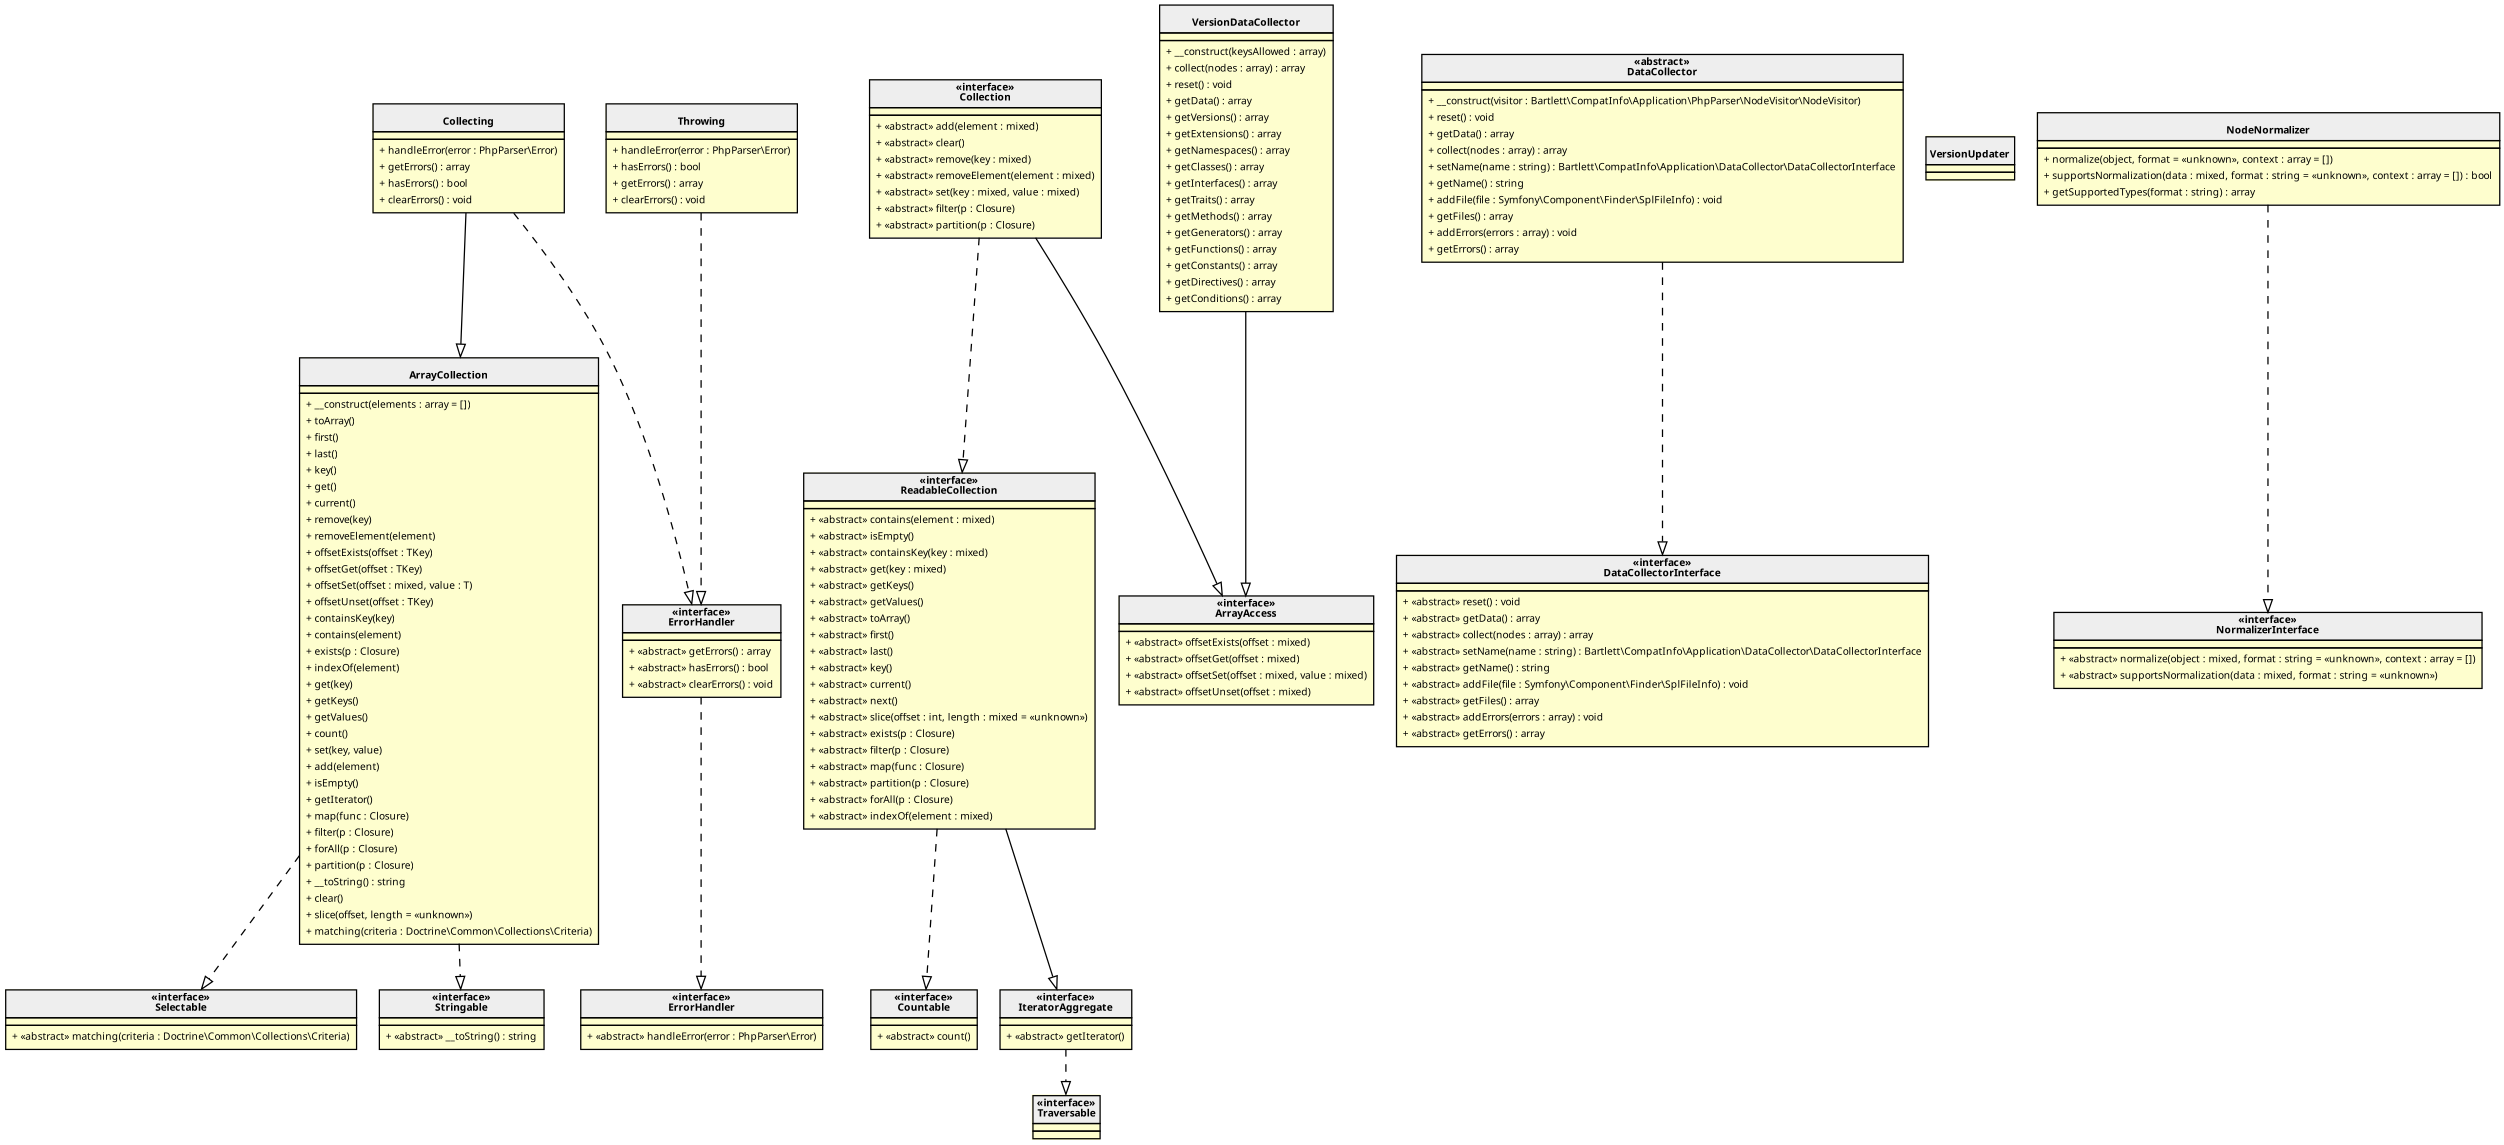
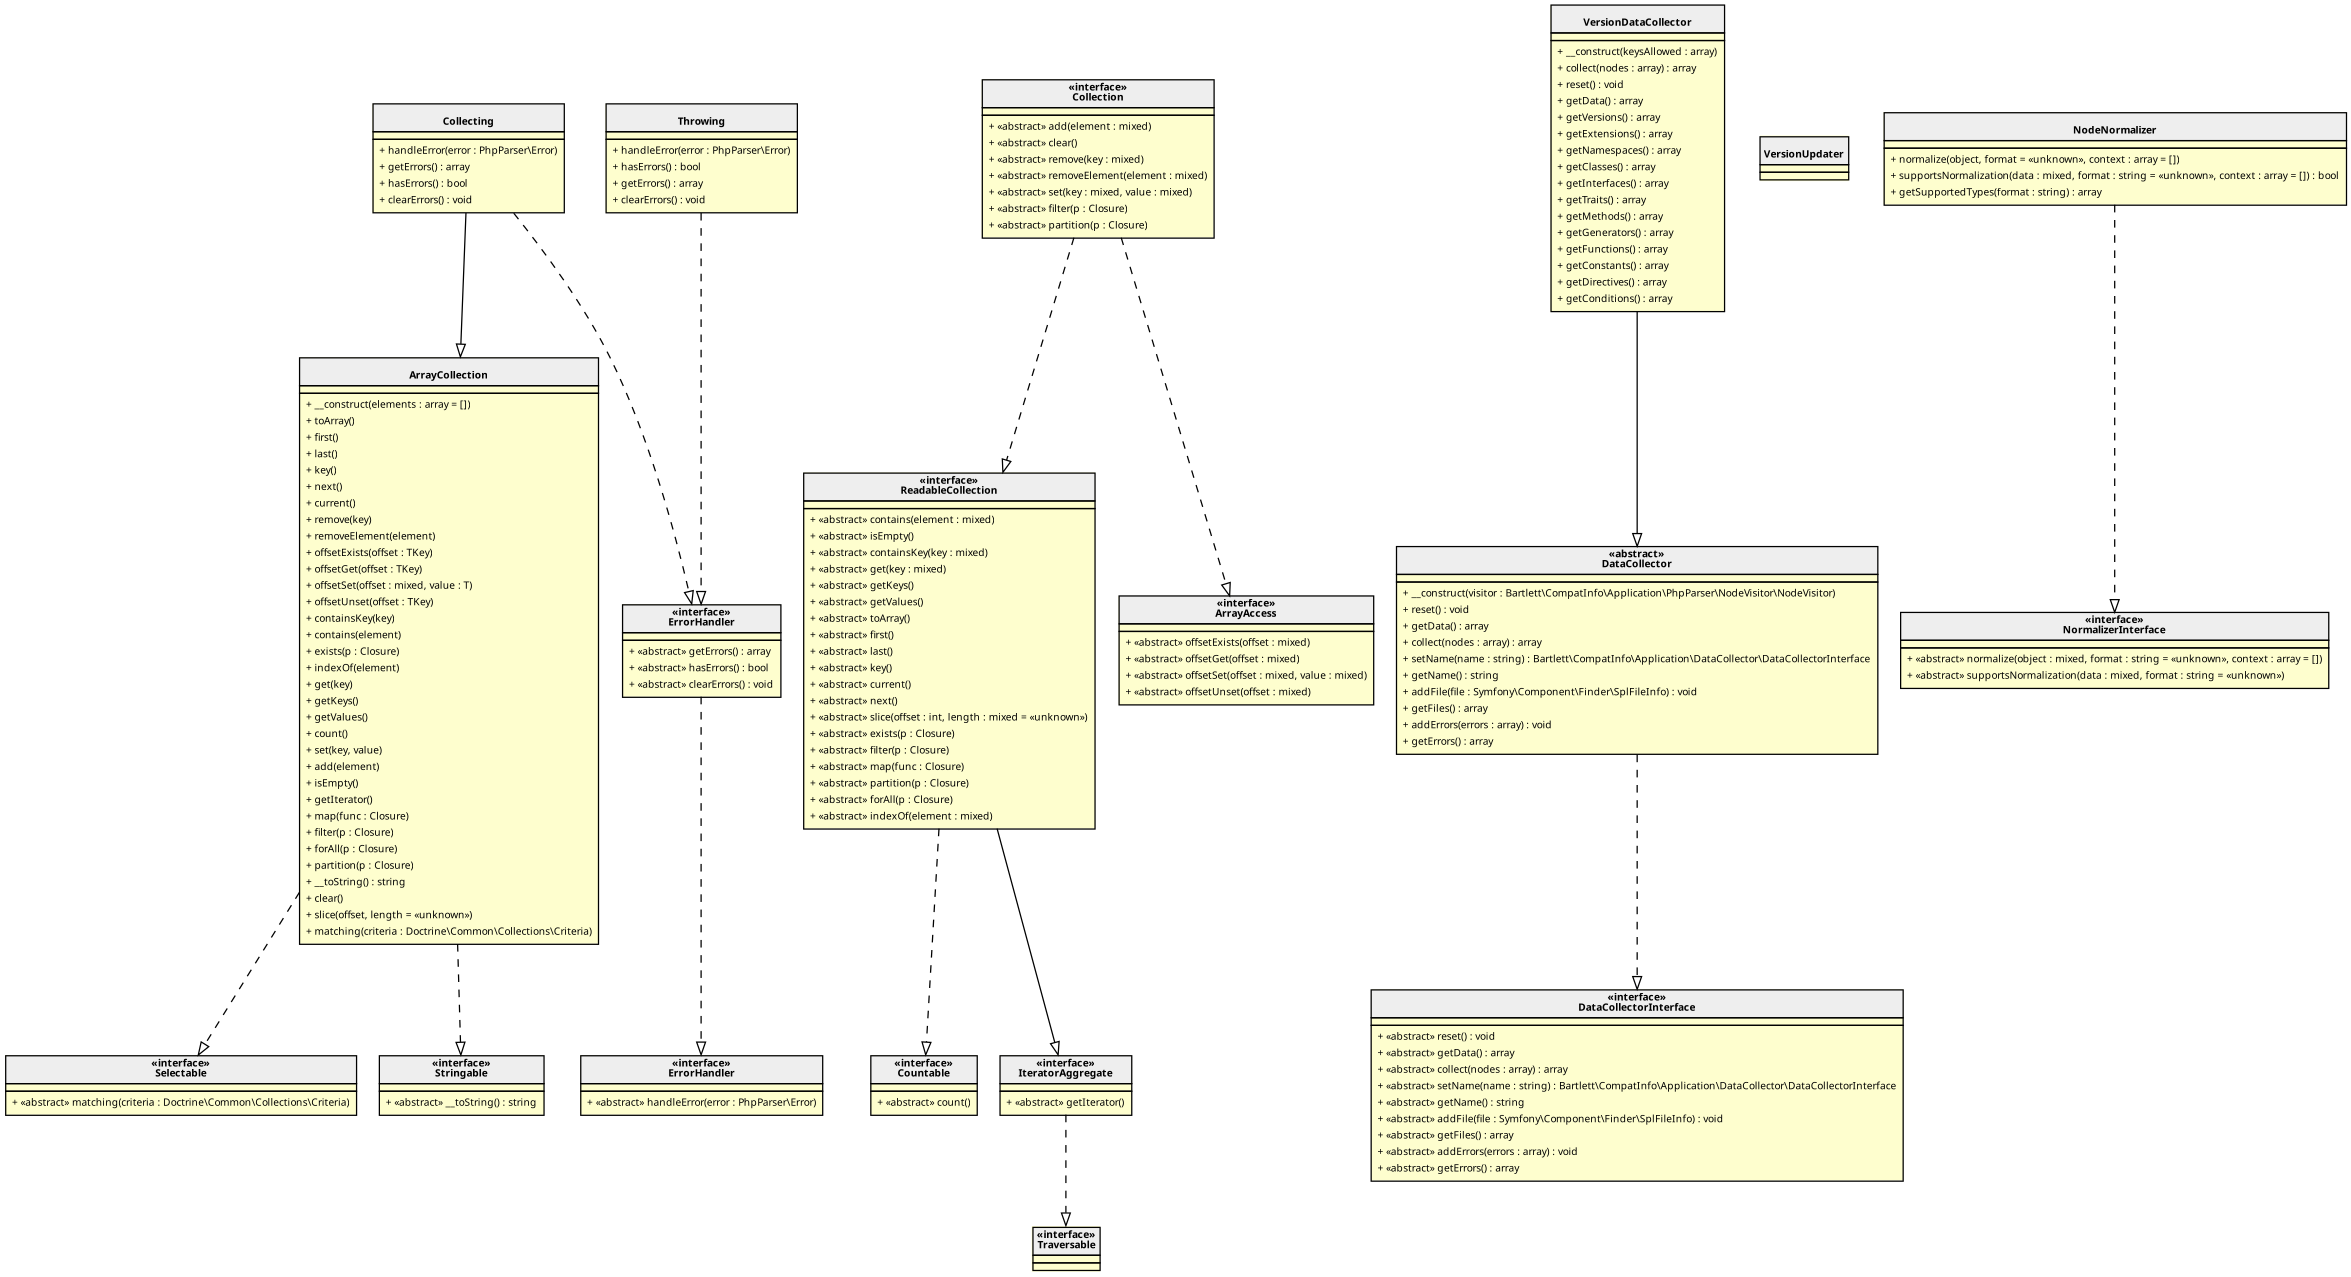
(1133, 407) -> (1174, 411)
(1246, 447) -> (1637, 423)
(322, 487) -> (324, 487)
